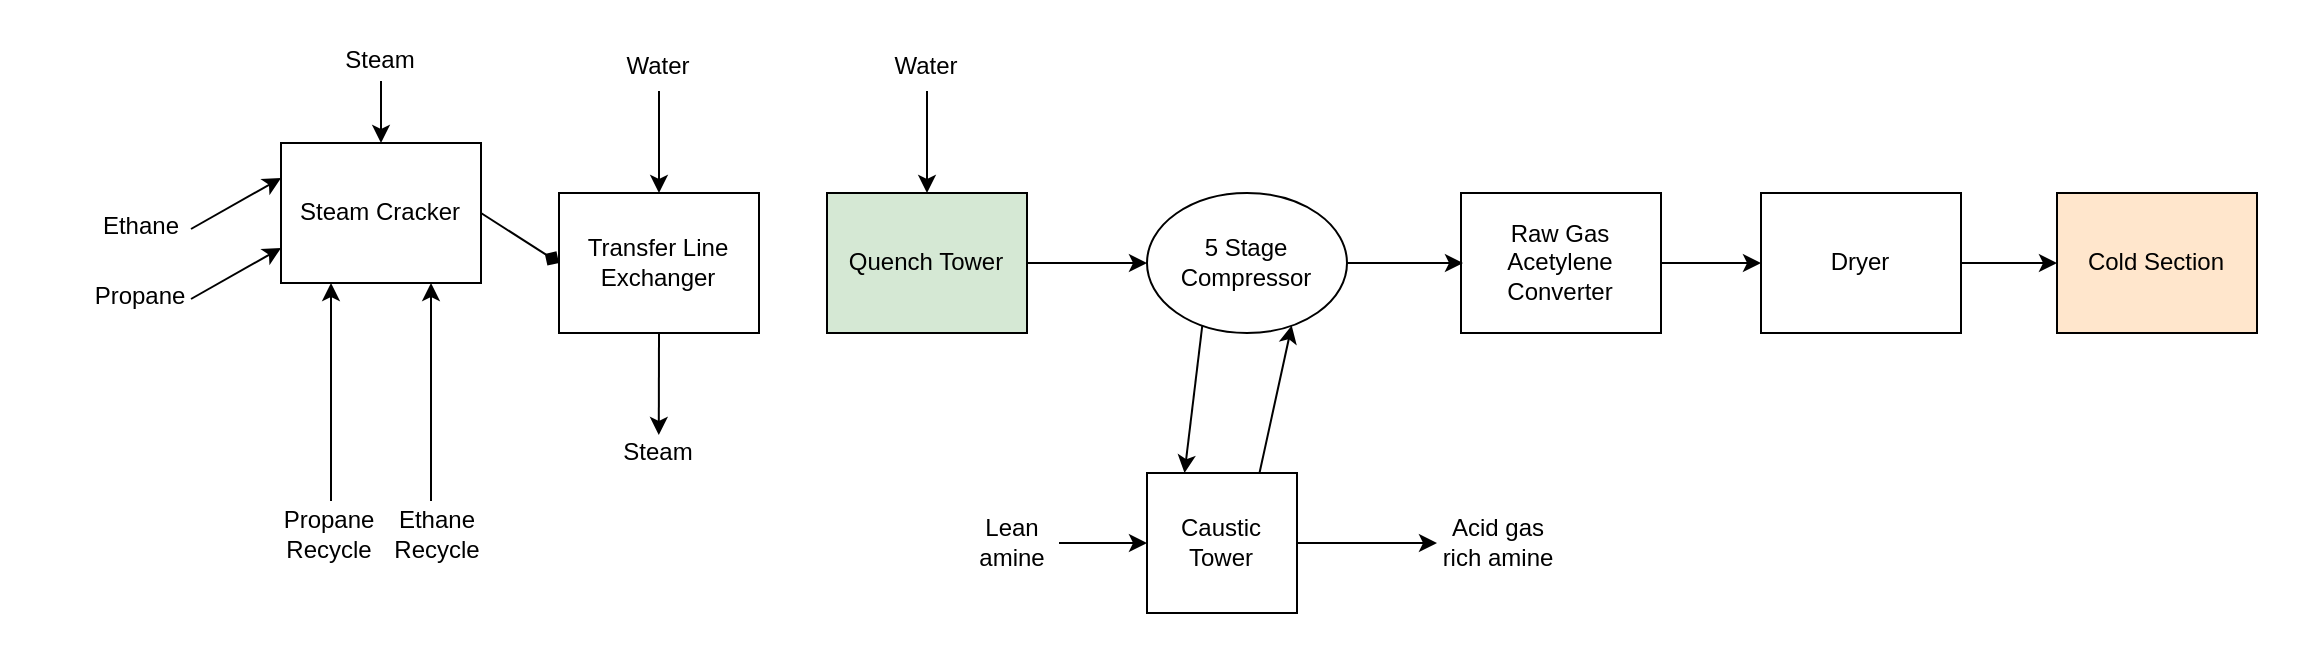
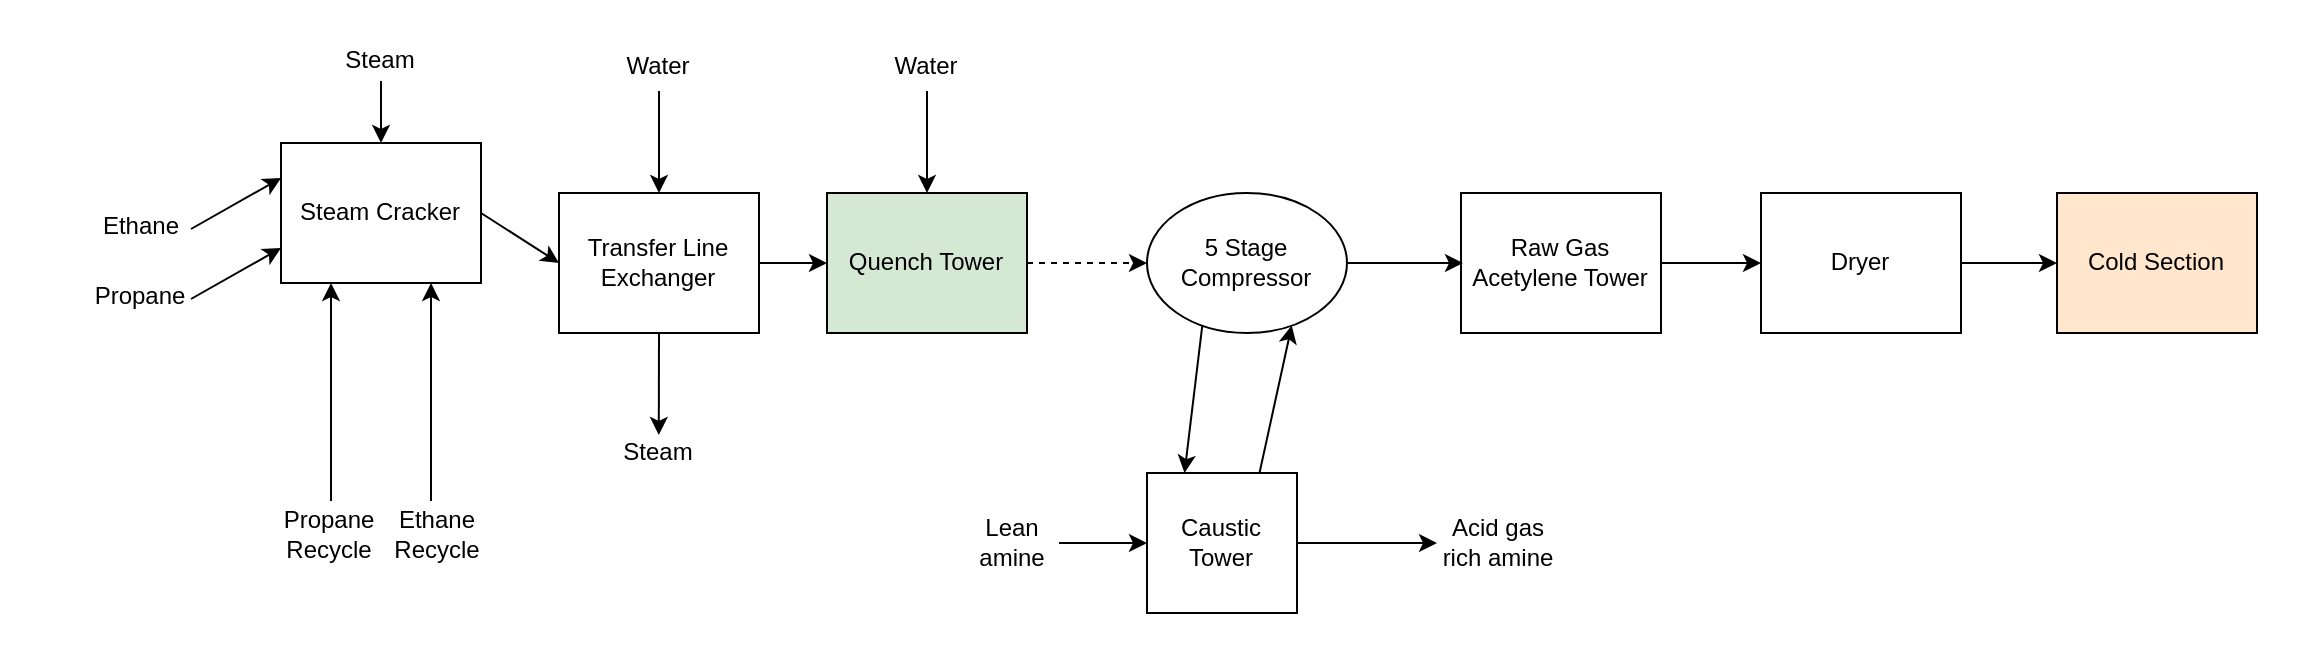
(546, 255) -> (547, 255)
none -> (786, 263)
(1082, 263) -> (1082, 263)
(1561, 263) -> (1561, 263)
